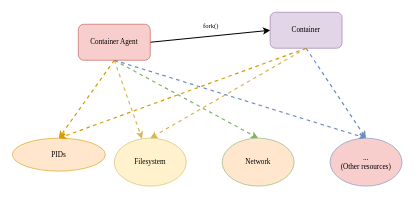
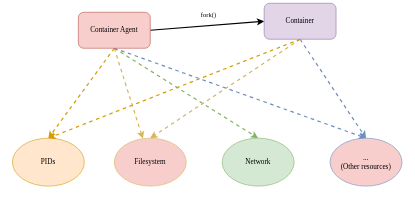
(306, 30) -> (300, 21)
(114, 42) -> (114, 30)
(59, 155) -> (48, 162)
(150, 162) -> (150, 162)
(258, 162) -> (258, 162)
